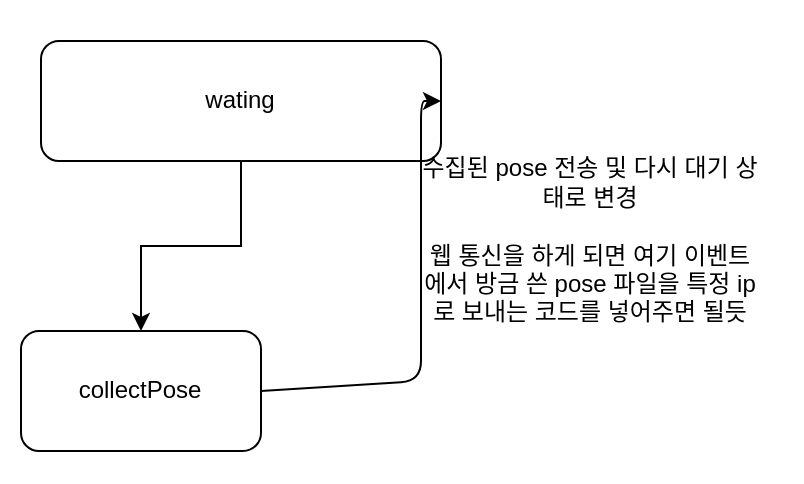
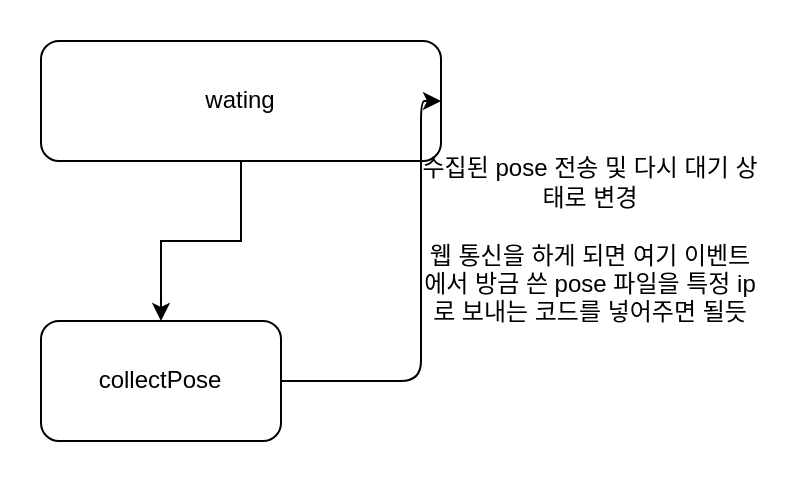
(141, 391) -> (161, 381)
